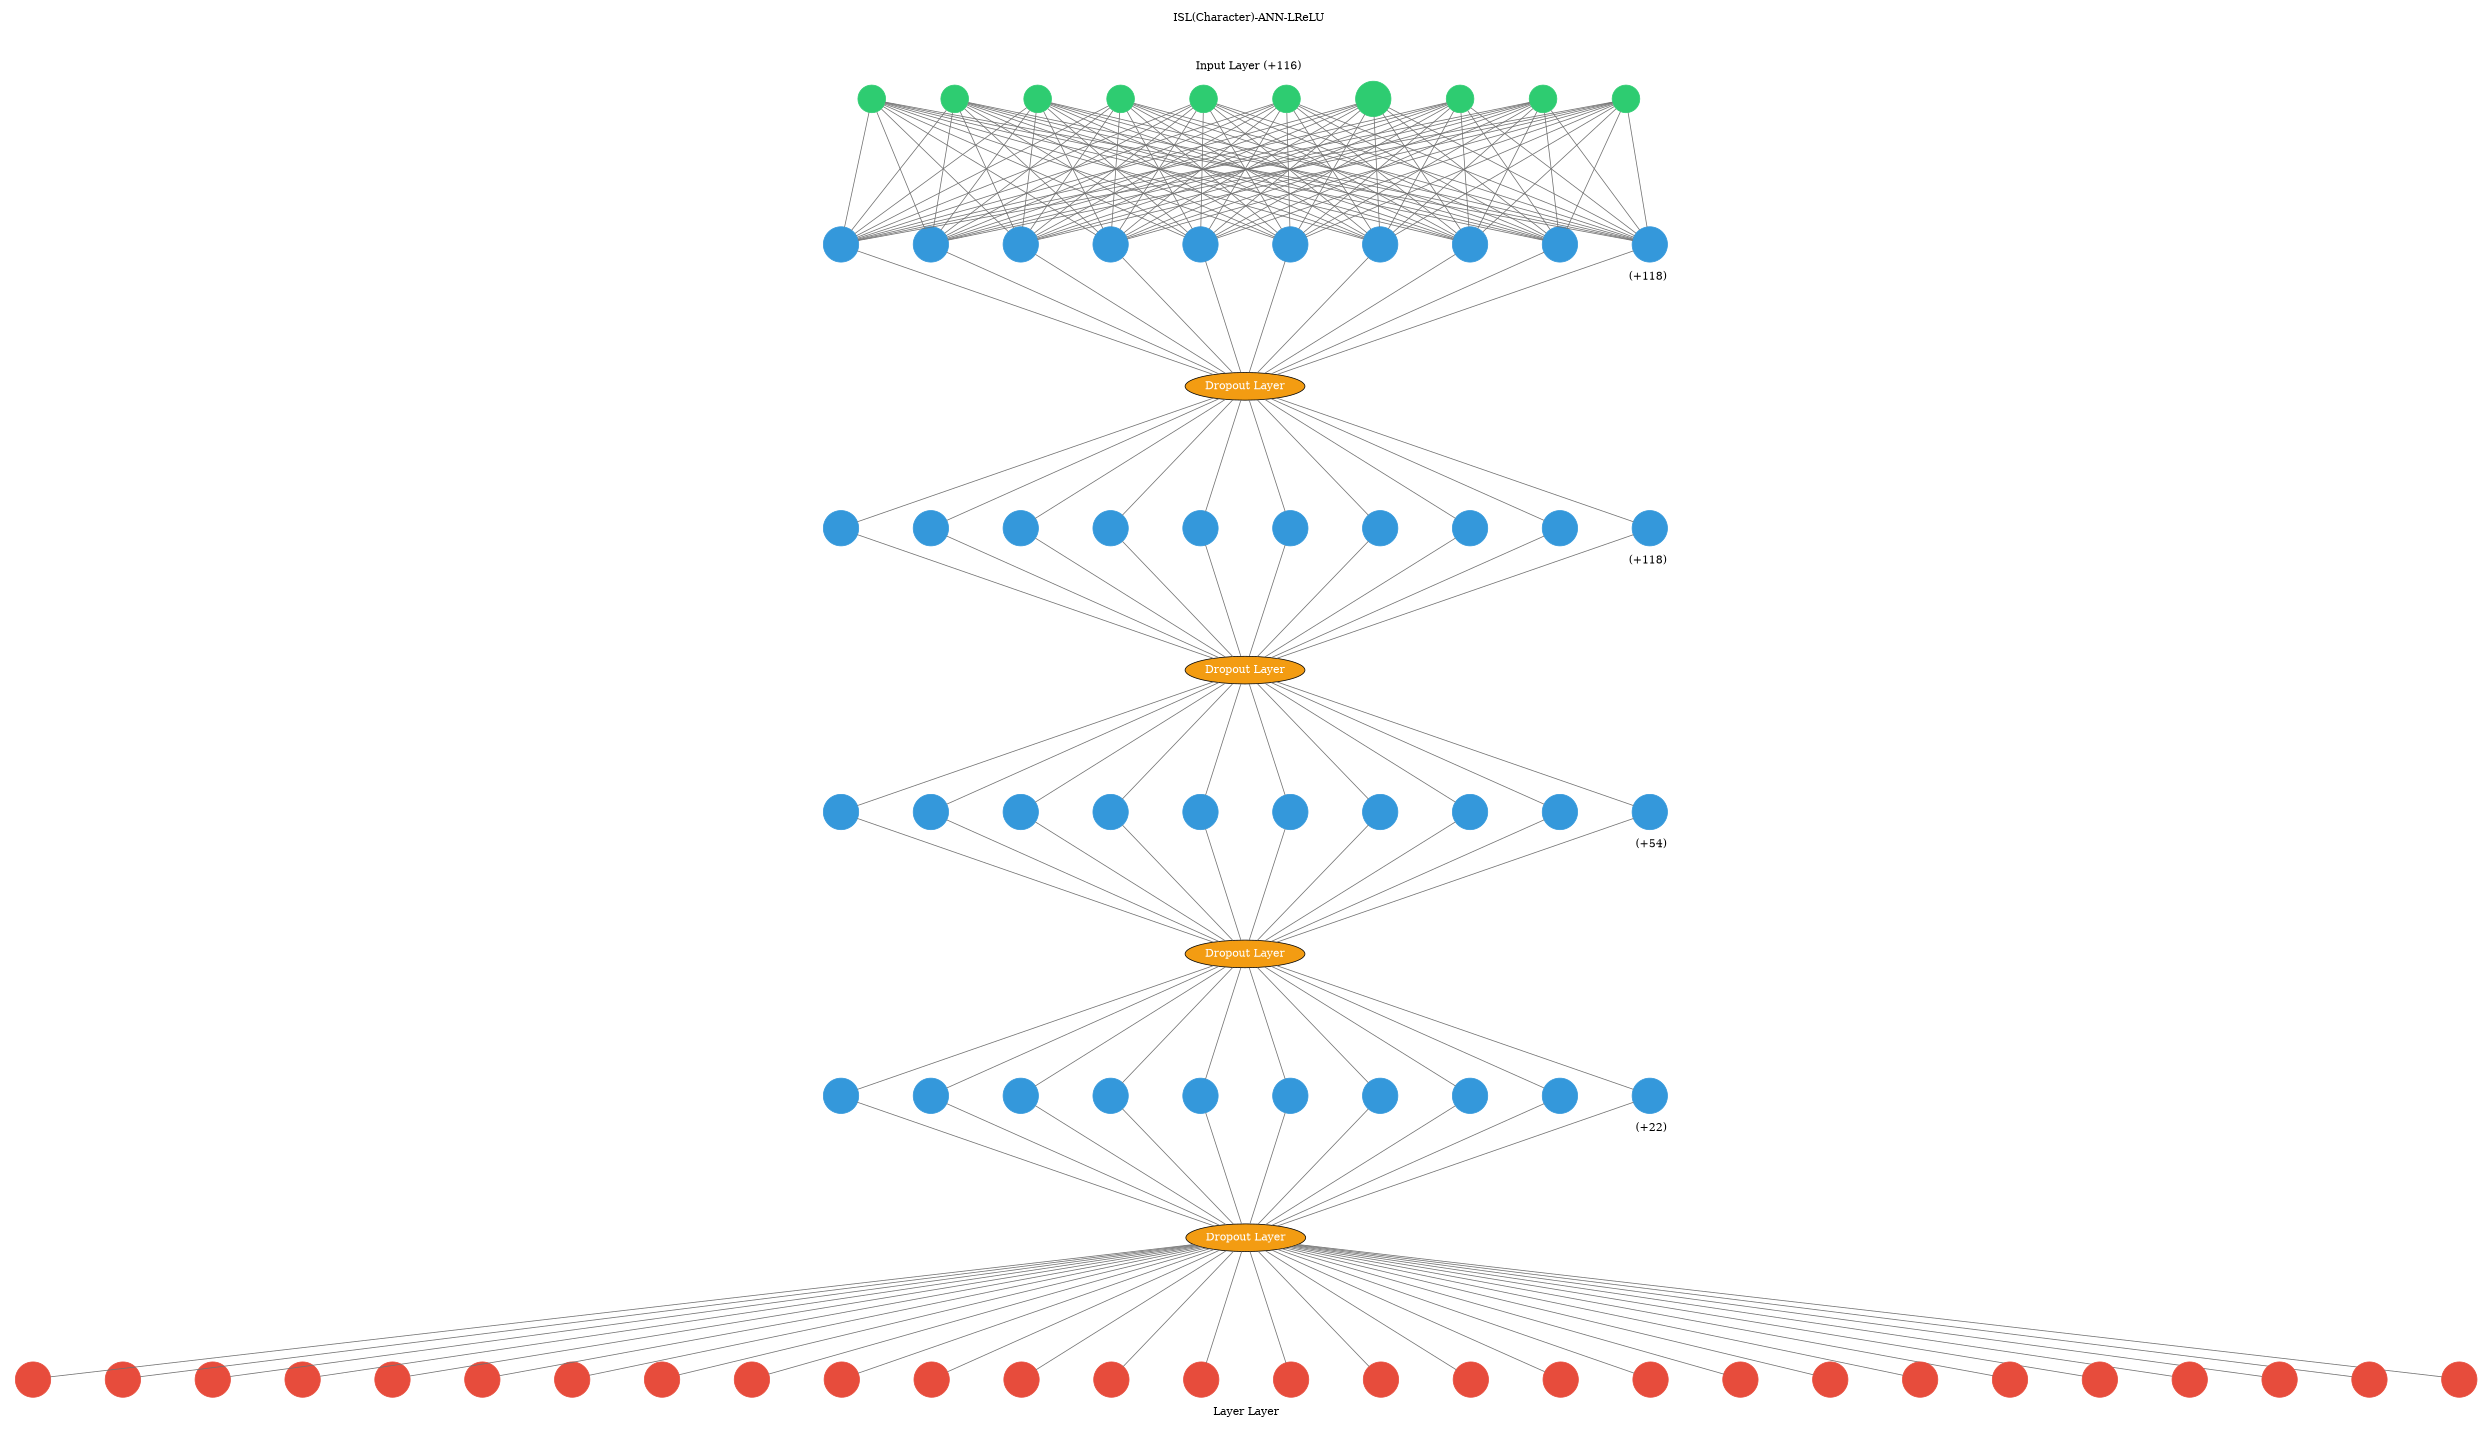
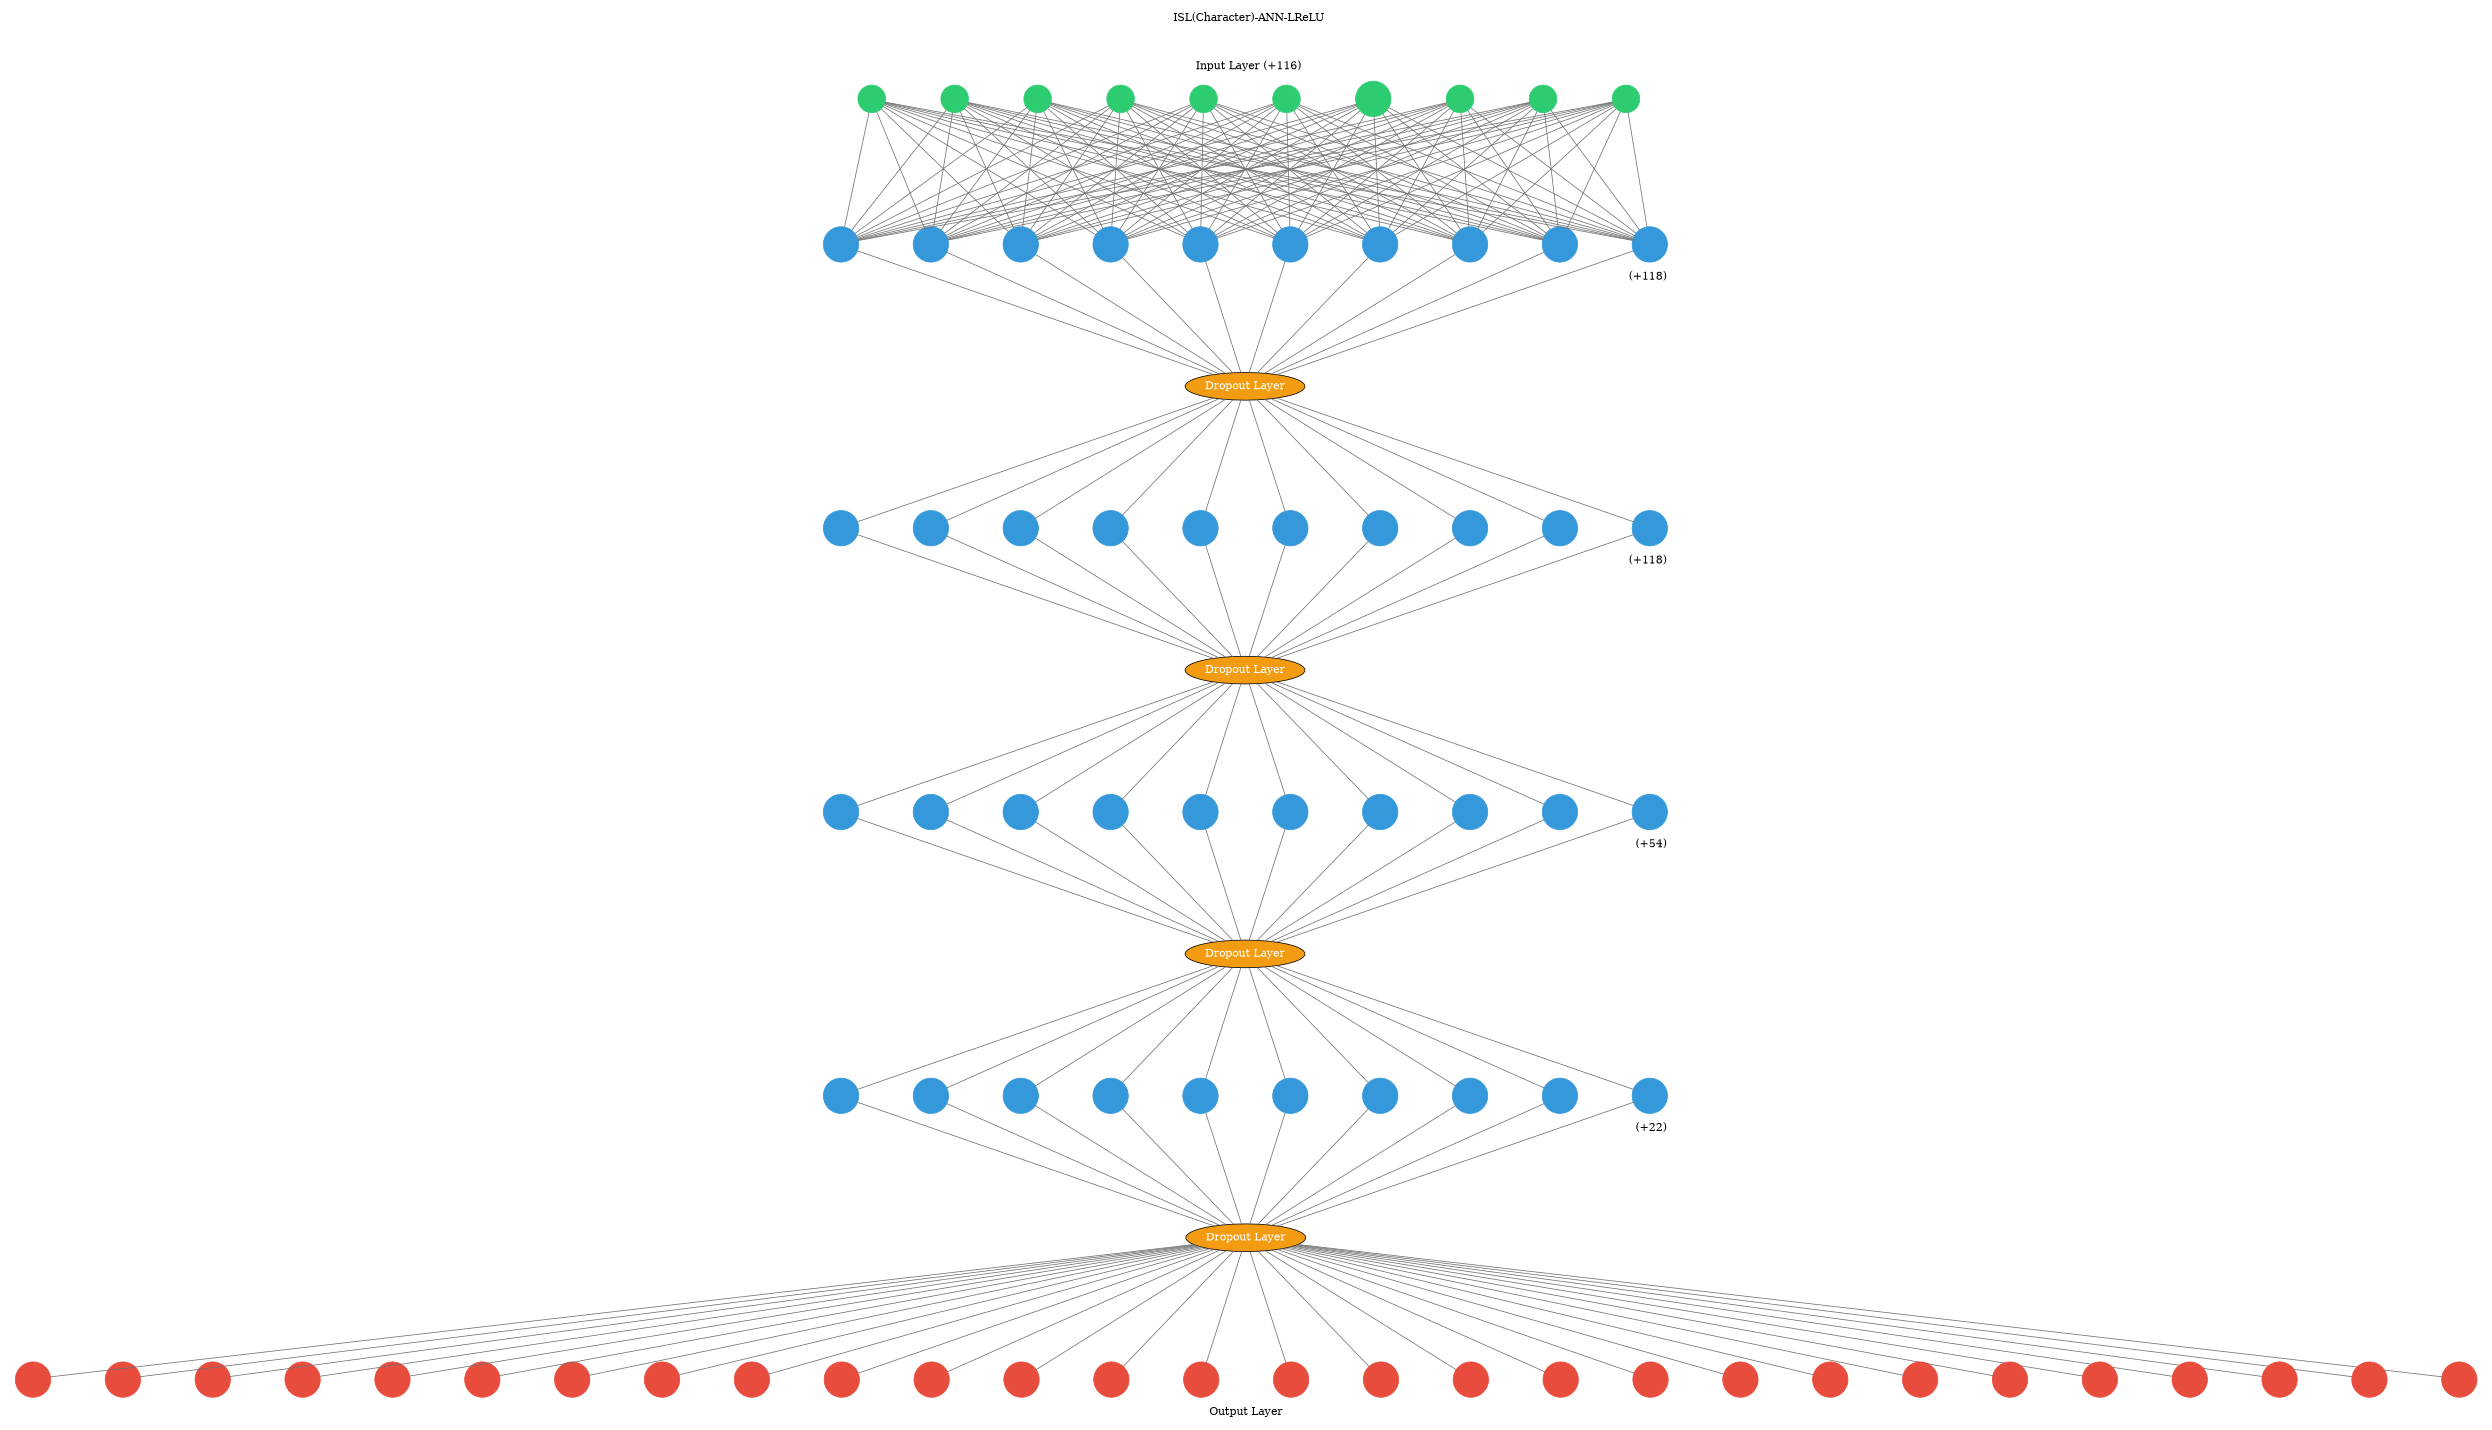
(1246, 1412) -> (1246, 1412)
